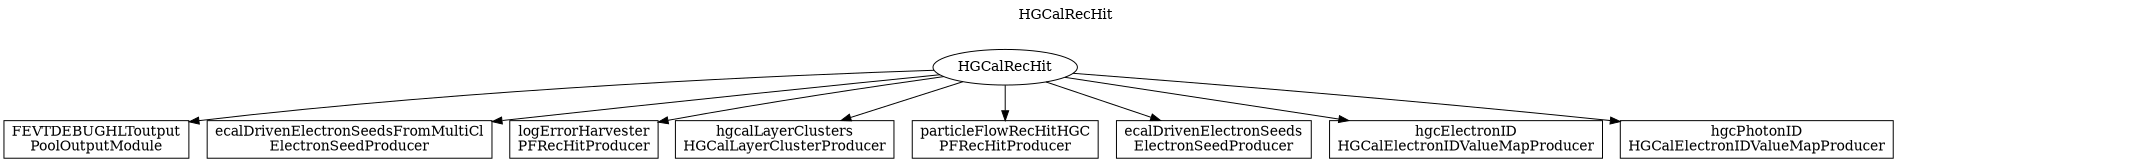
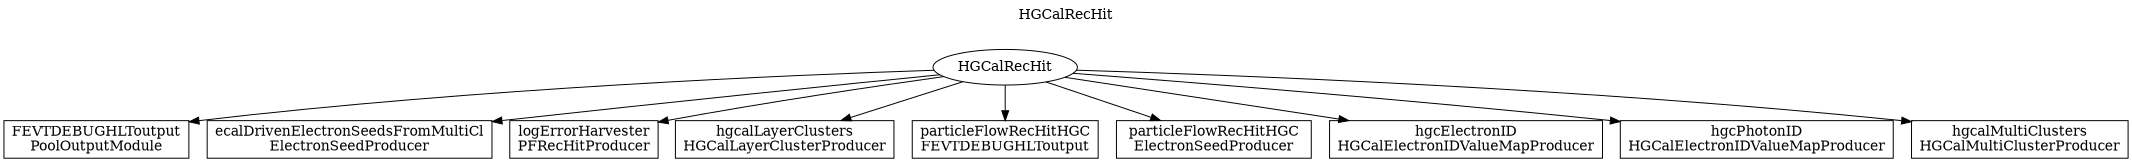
(1005, 139) -> (1005, 139)
(1214, 139) -> (1214, 139)
none -> (2020, 139)
